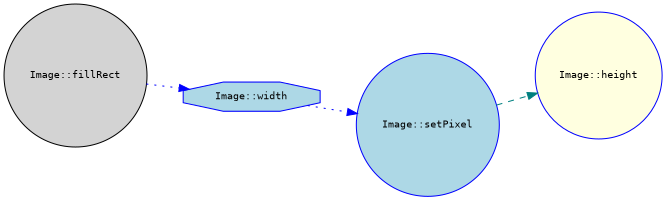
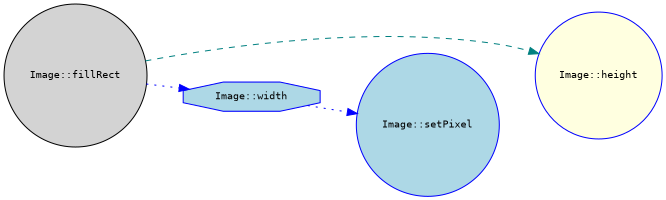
(512, 101) -> (337, 38)
